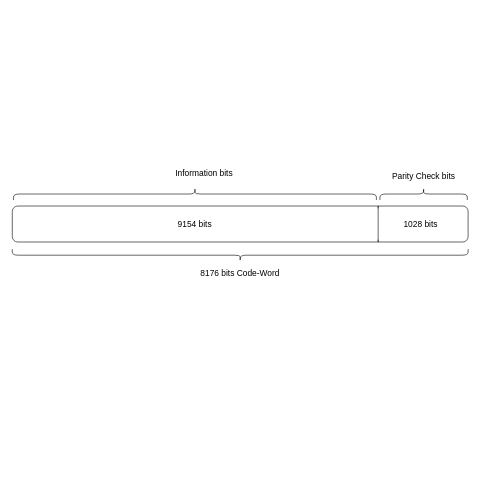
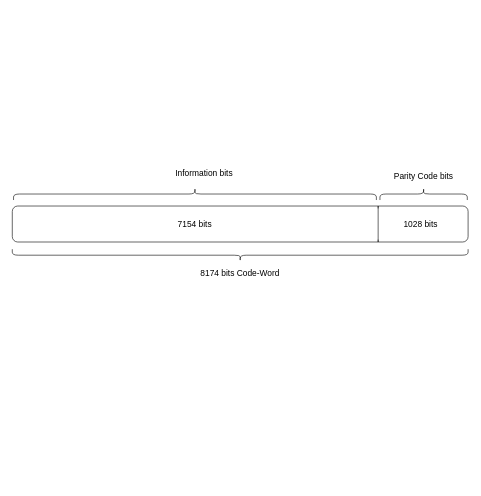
(424, 176) -> (424, 176)
(195, 224) -> (195, 224)
(240, 273) -> (240, 273)
